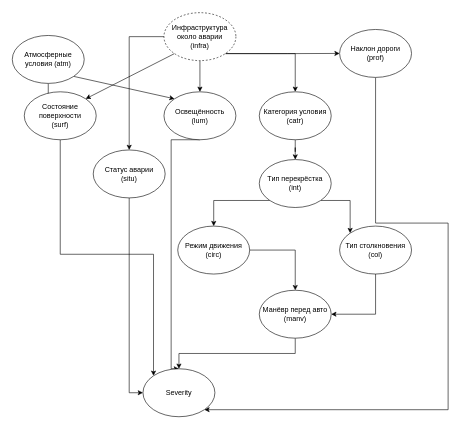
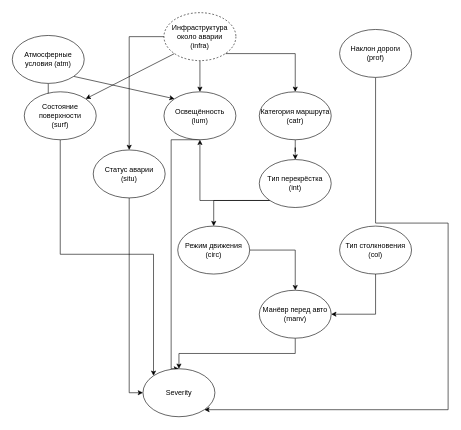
(316, 53) -> none
(296, 116) -> (296, 116)
(336, 200) -> (205, 200)
